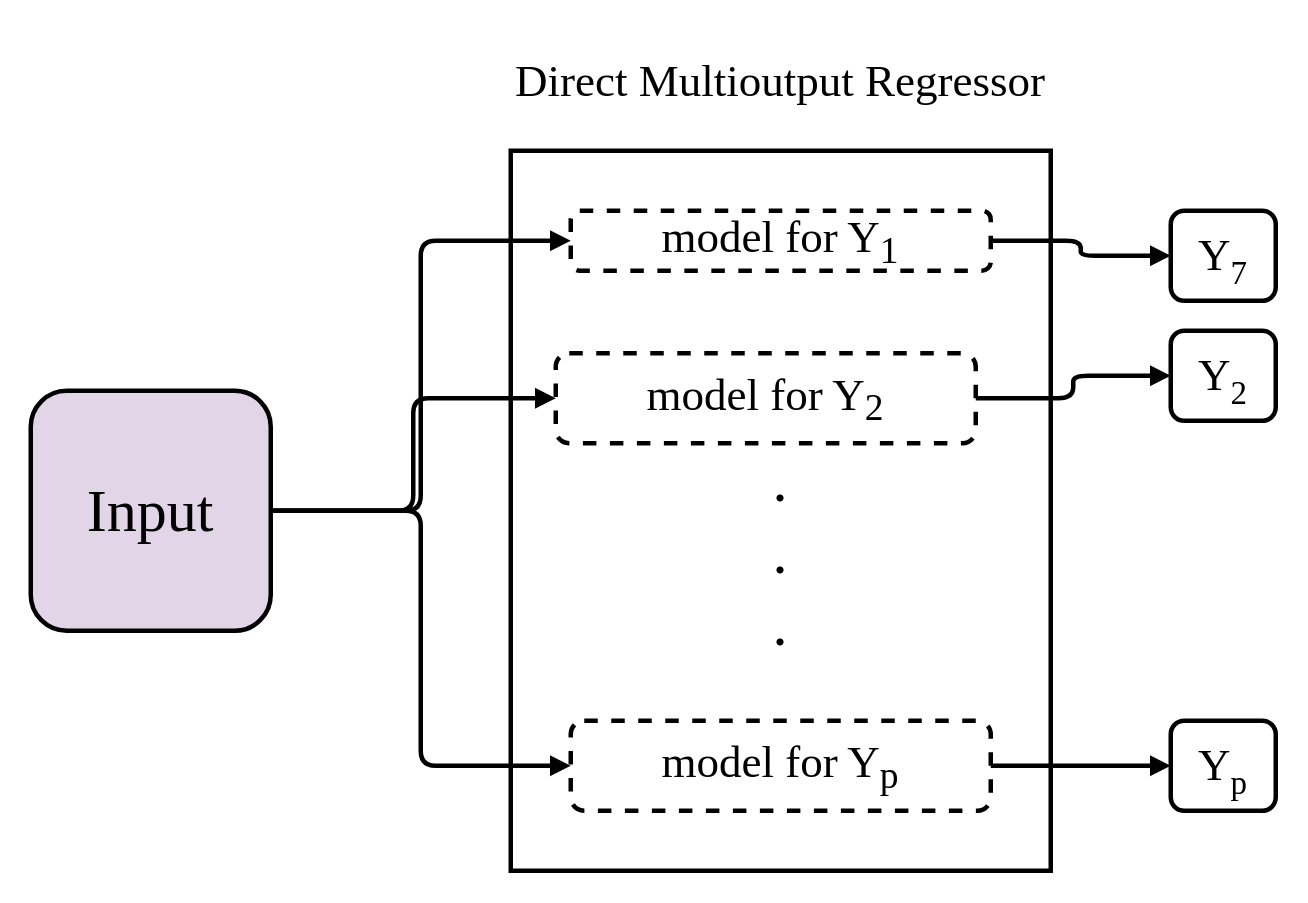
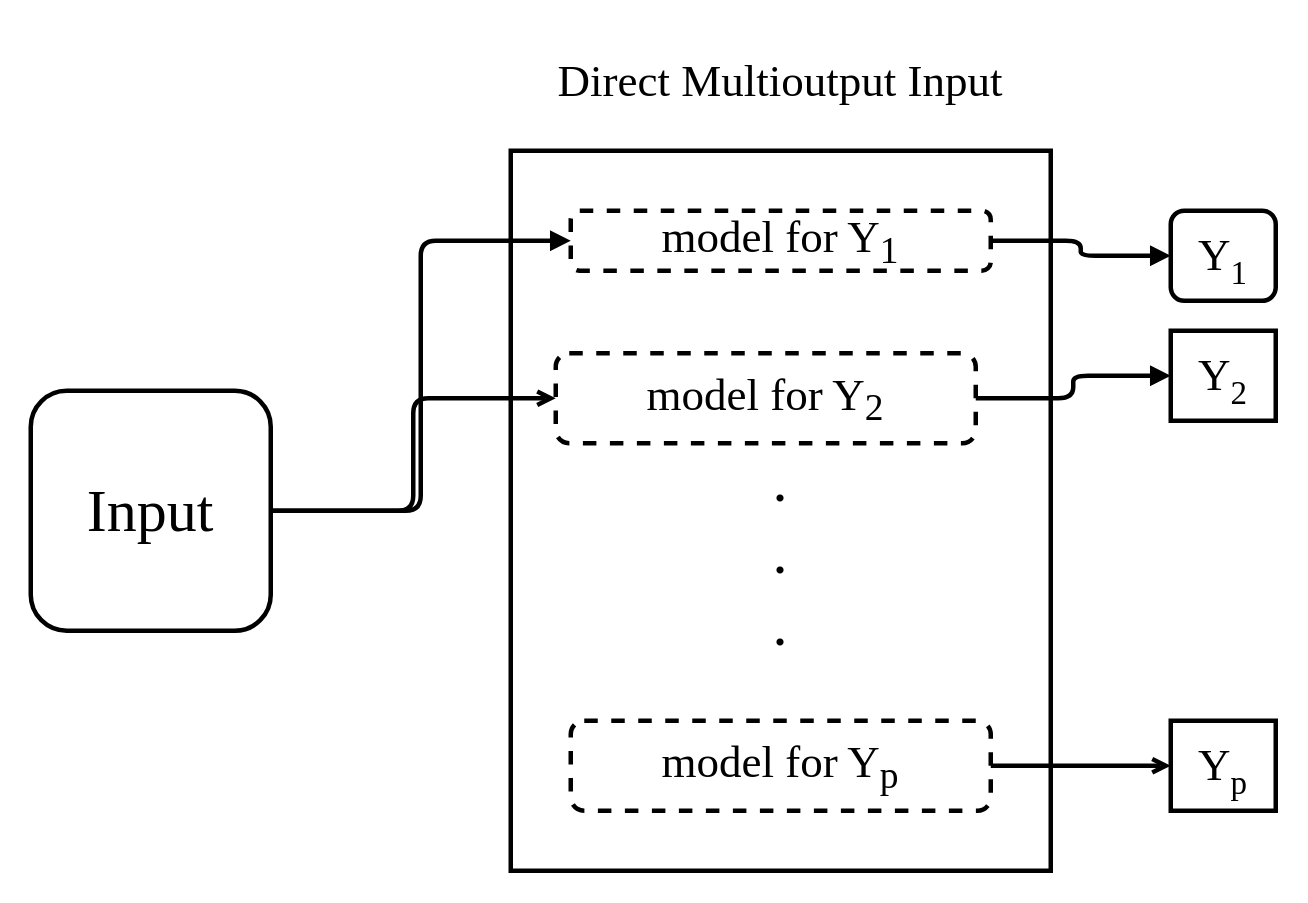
(781, 76) -> (781, 76)
(1223, 256) -> (1223, 256)
(1223, 376) -> (1223, 376)
(535, 398) -> (537, 398)
(151, 511) -> (151, 511)
(421, 699) -> none
(1150, 766) -> (1152, 766)
(1223, 766) -> (1223, 766)
